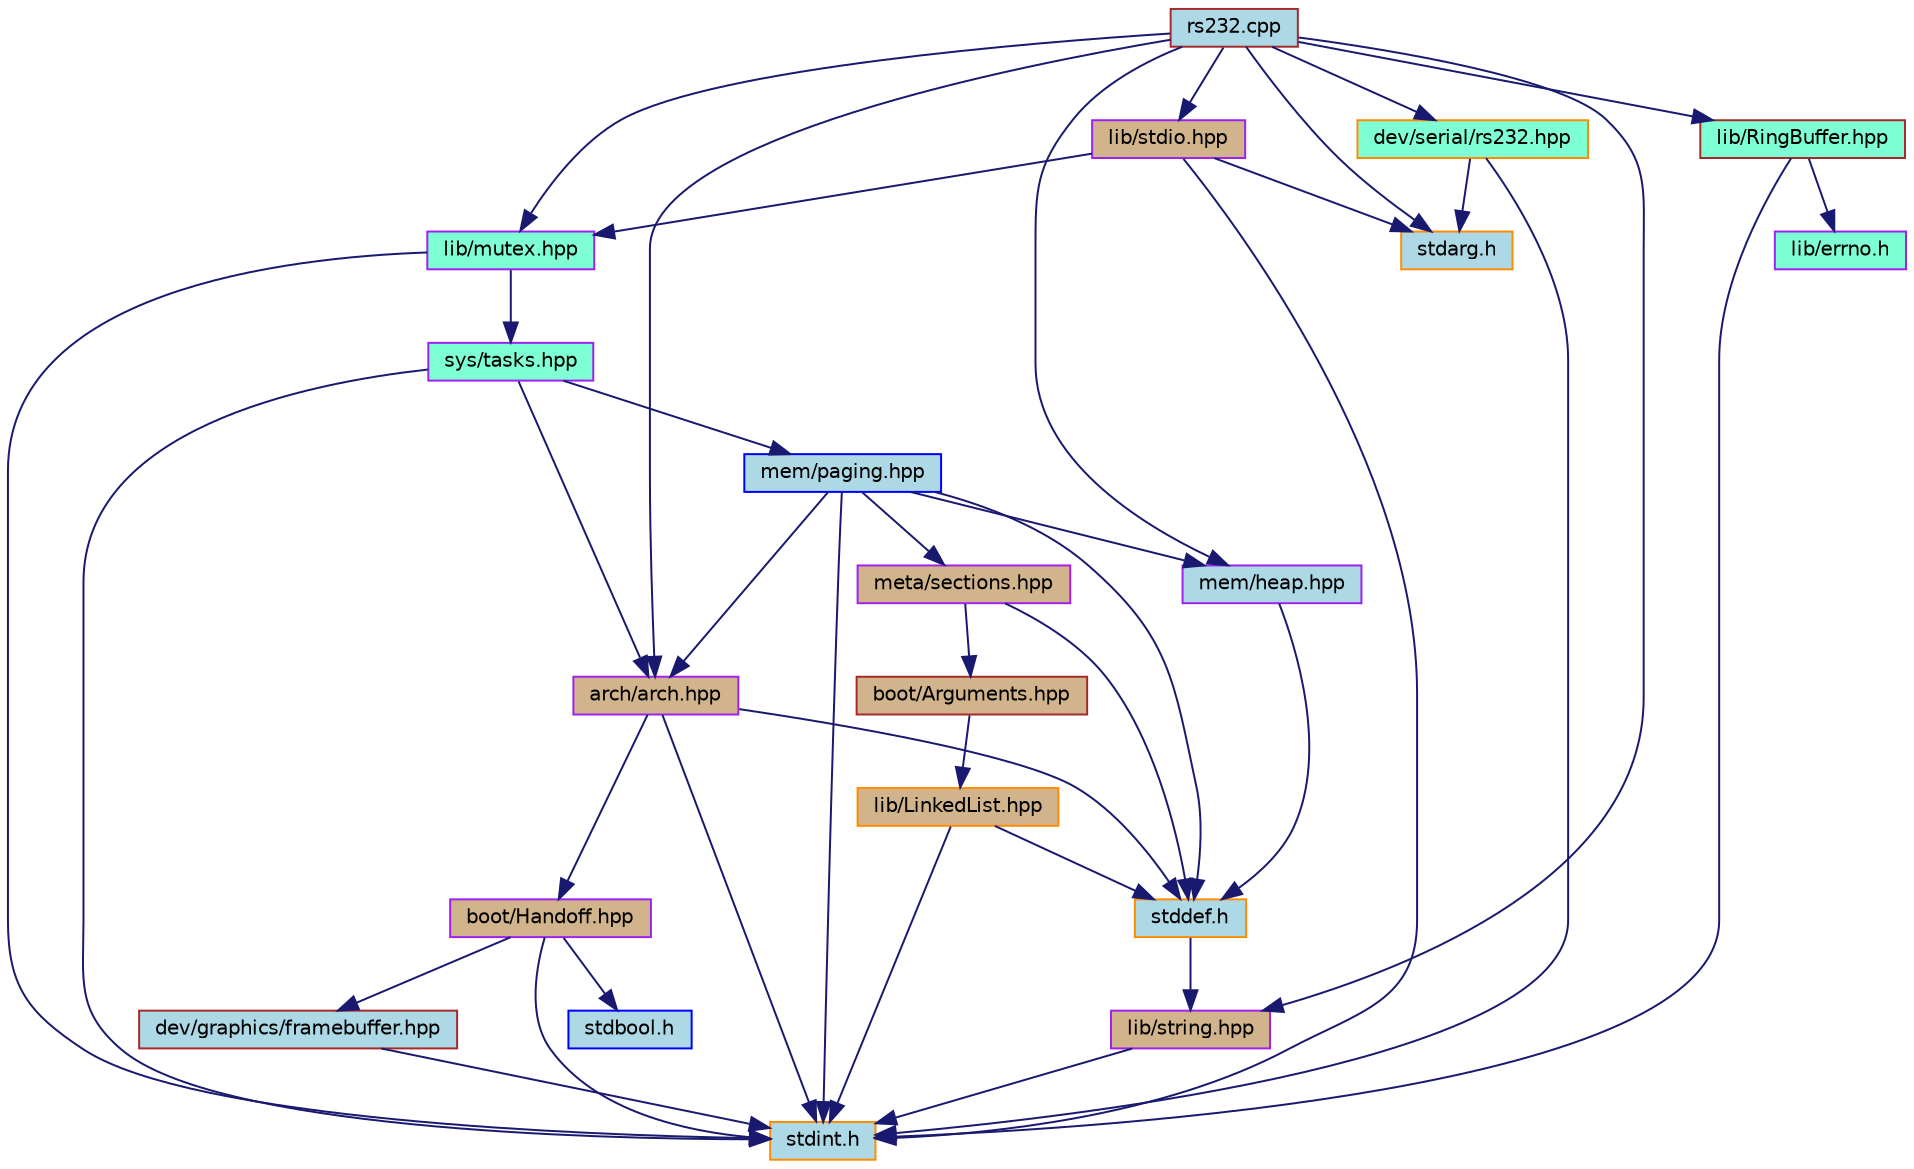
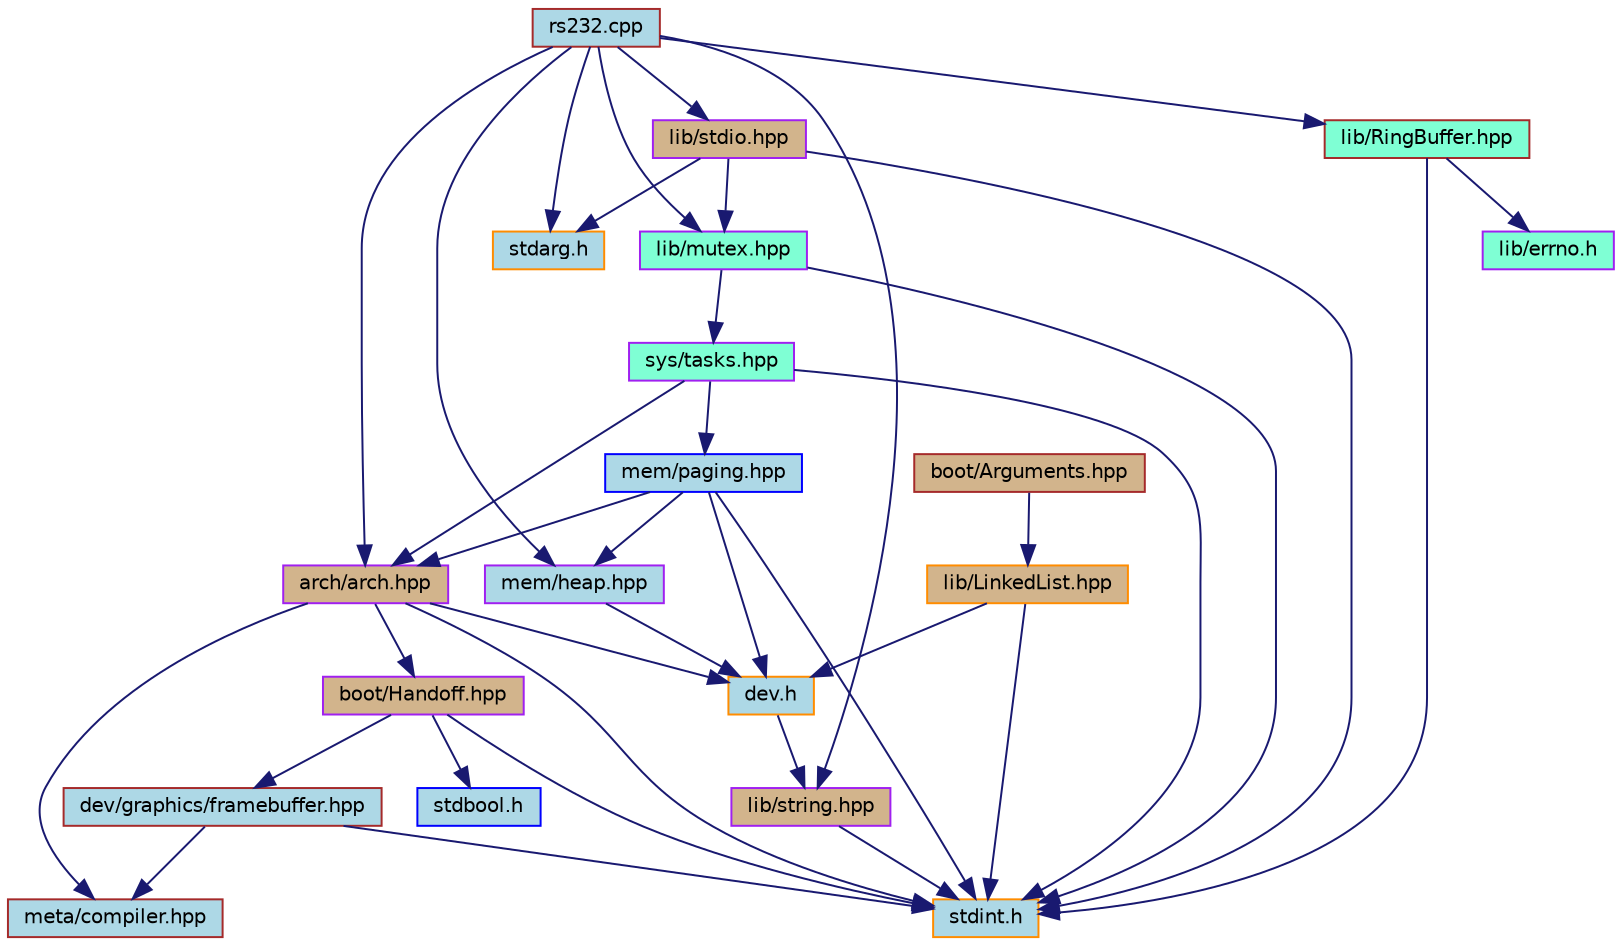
(1473, 139) -> none
(964, 584) -> none
none -> (115, 918)
(1191, 918) -> (771, 696)
